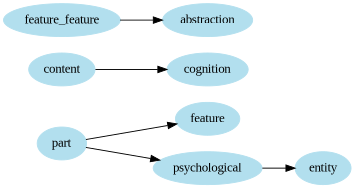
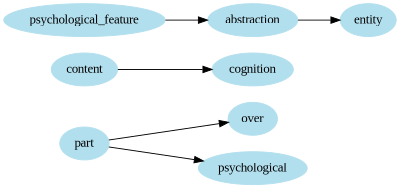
(62, 20) -> (84, 20)
(208, 119) -> (253, 119)
(274, 168) -> (314, 20)
